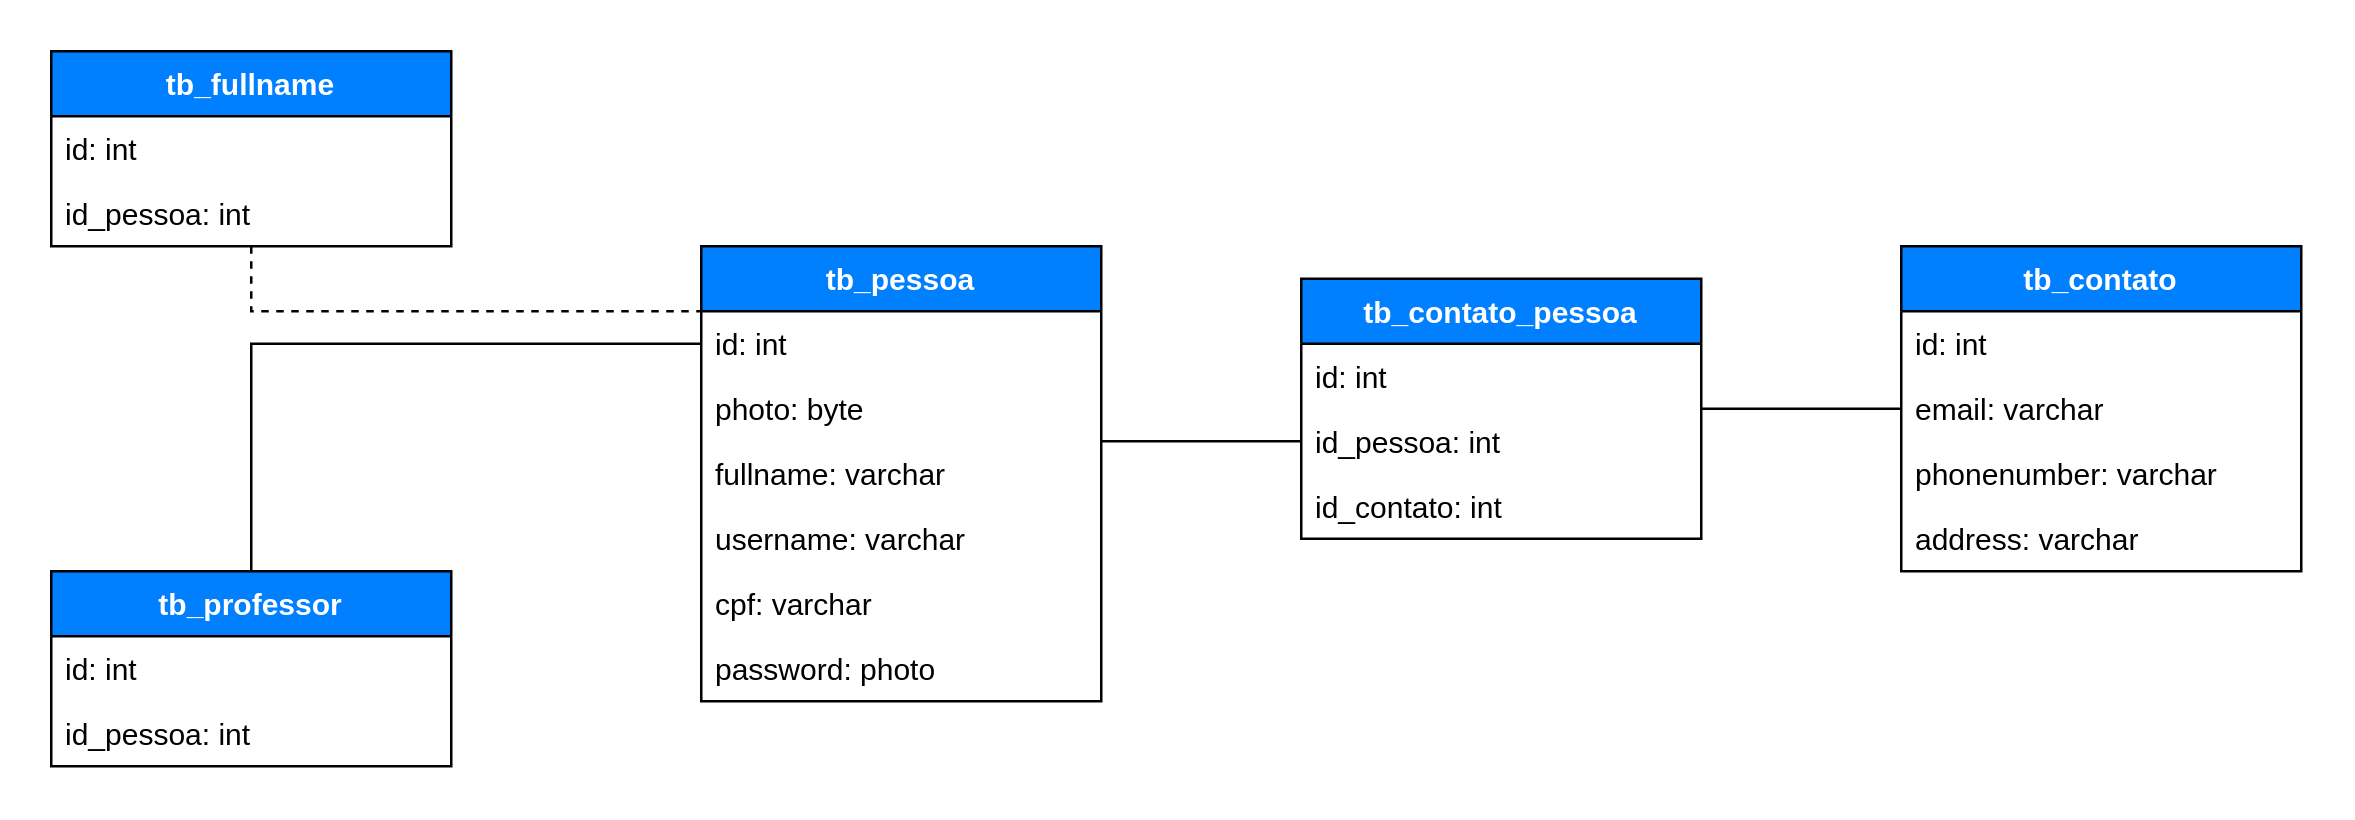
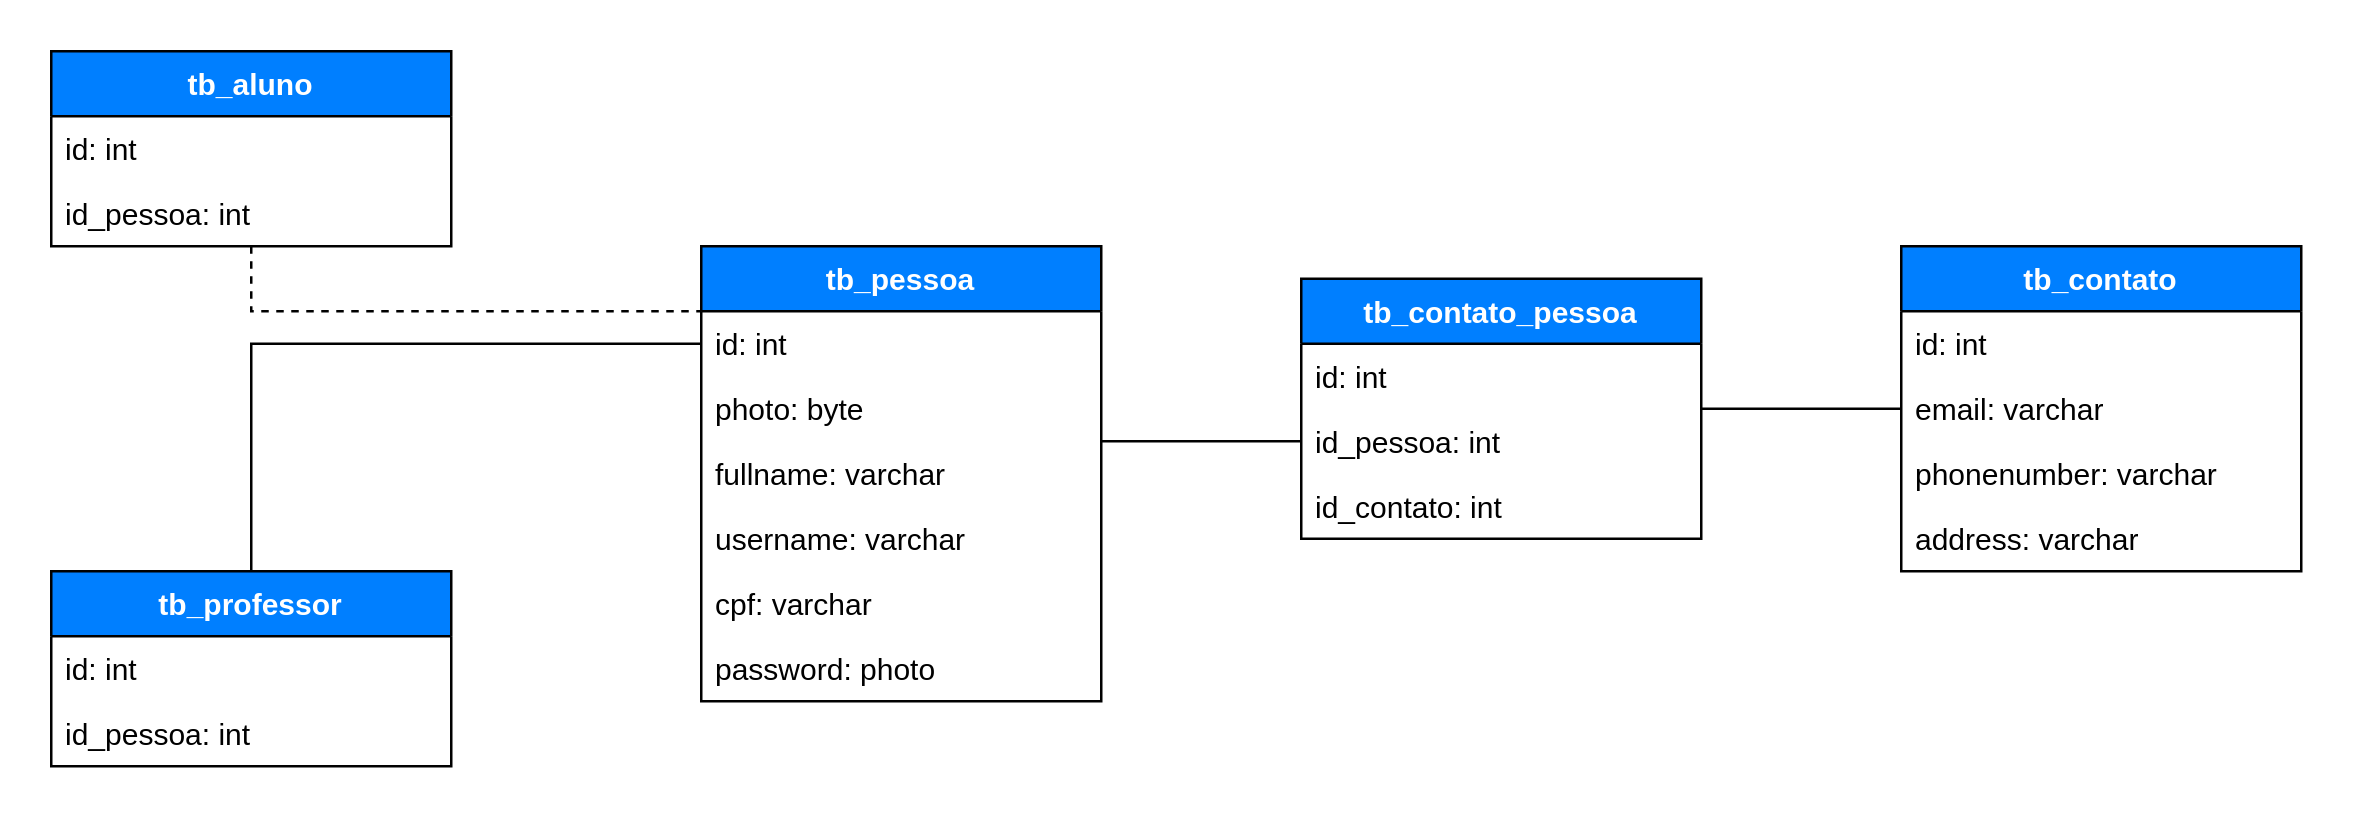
(250, 85) -> (250, 85)
